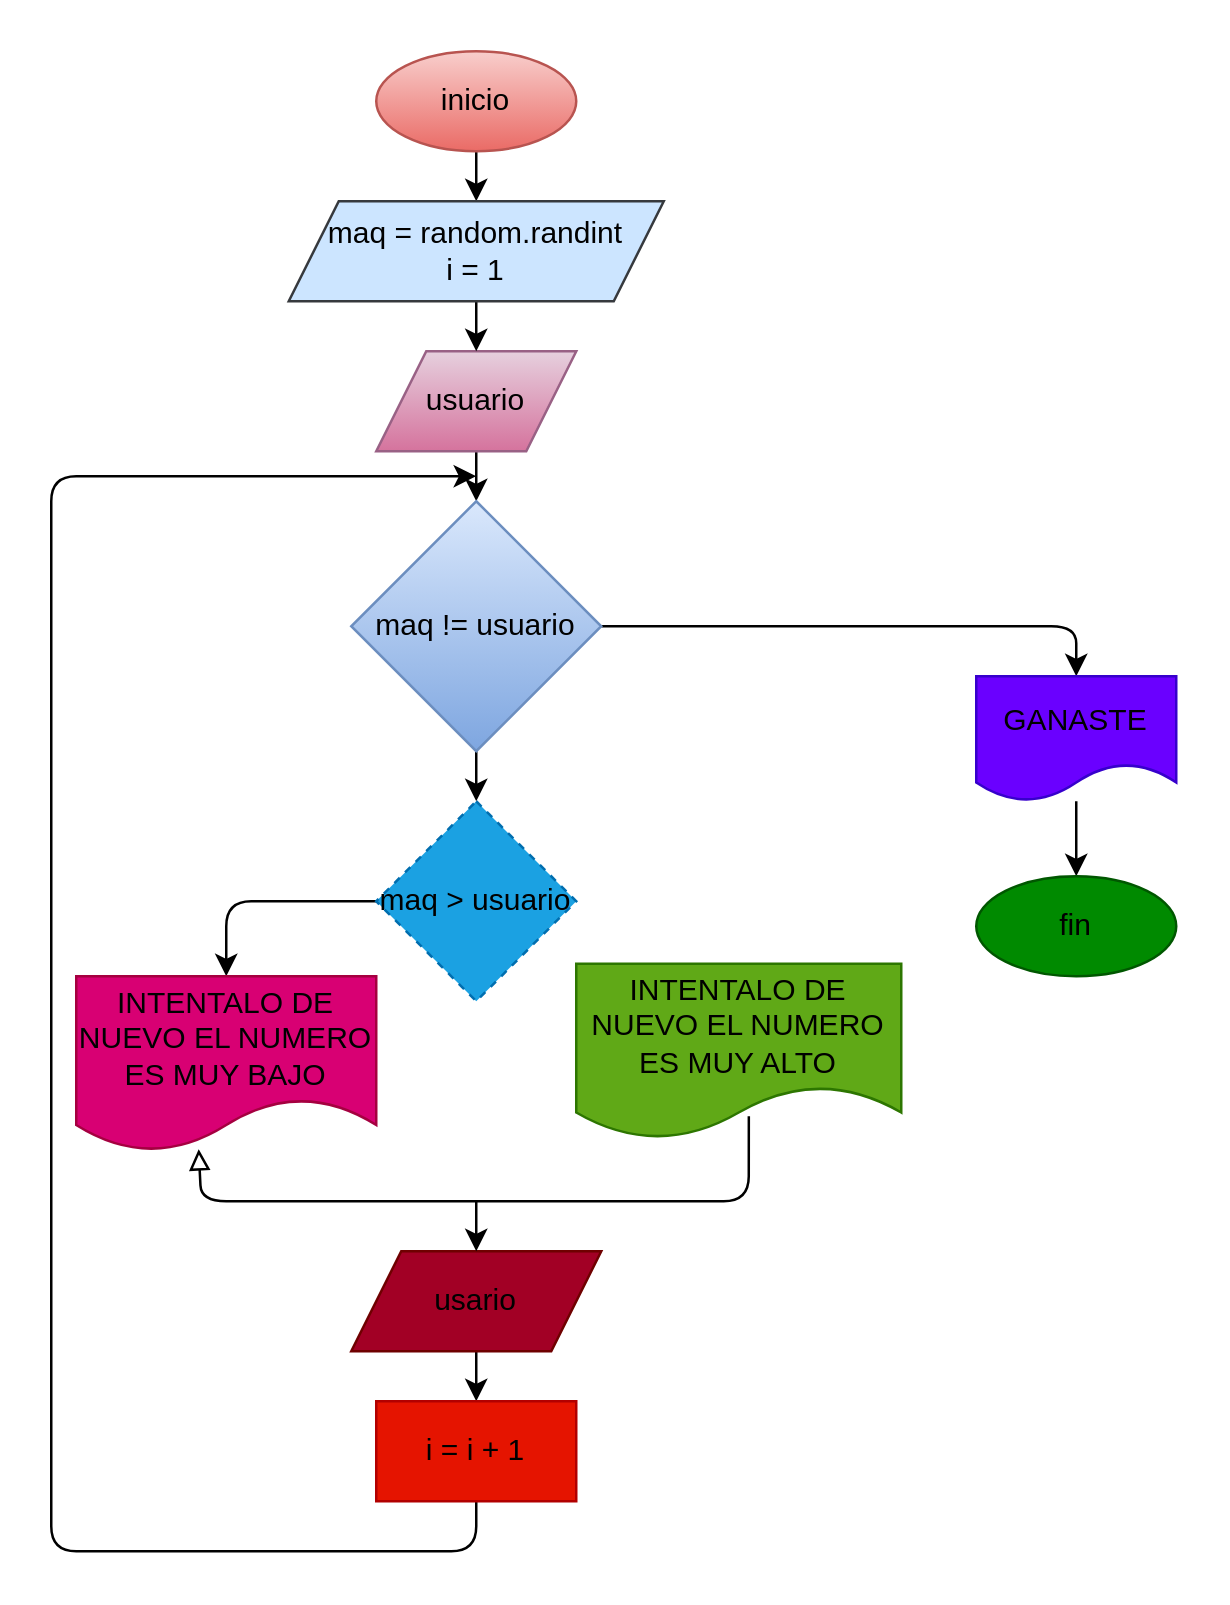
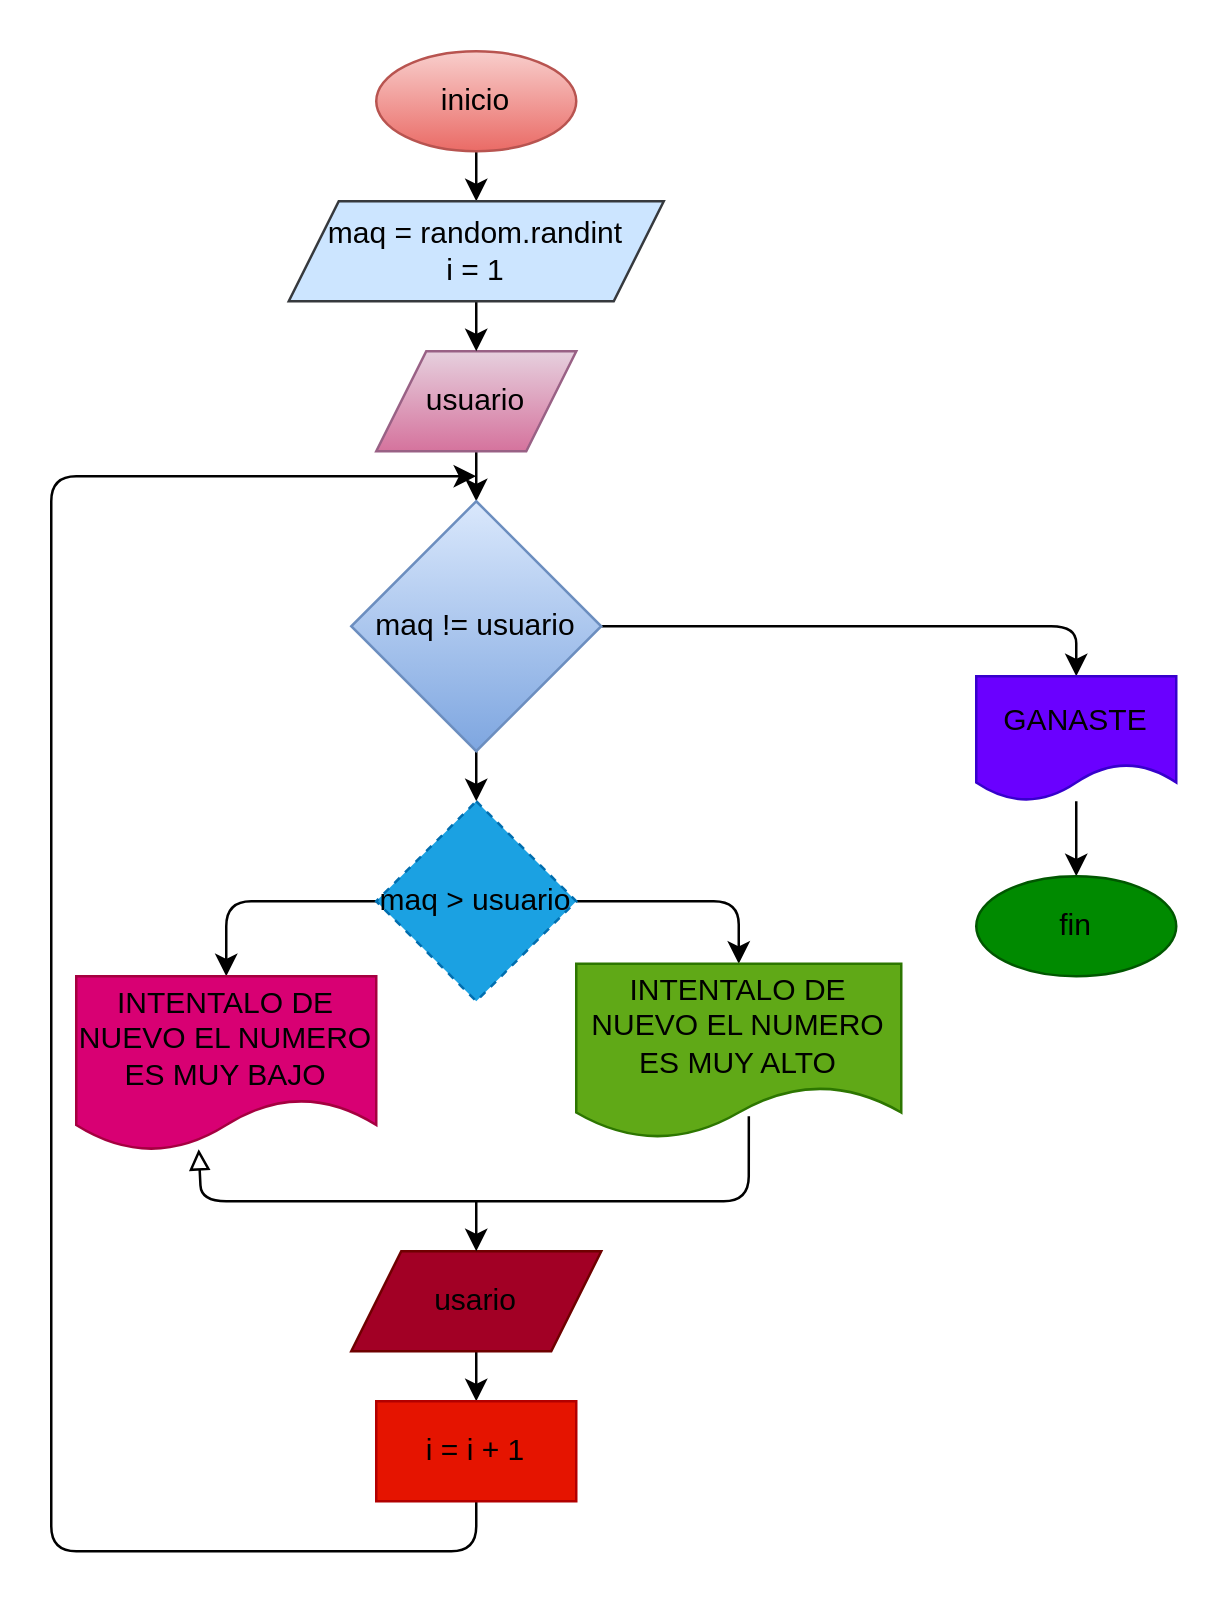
none -> (674, 901)
